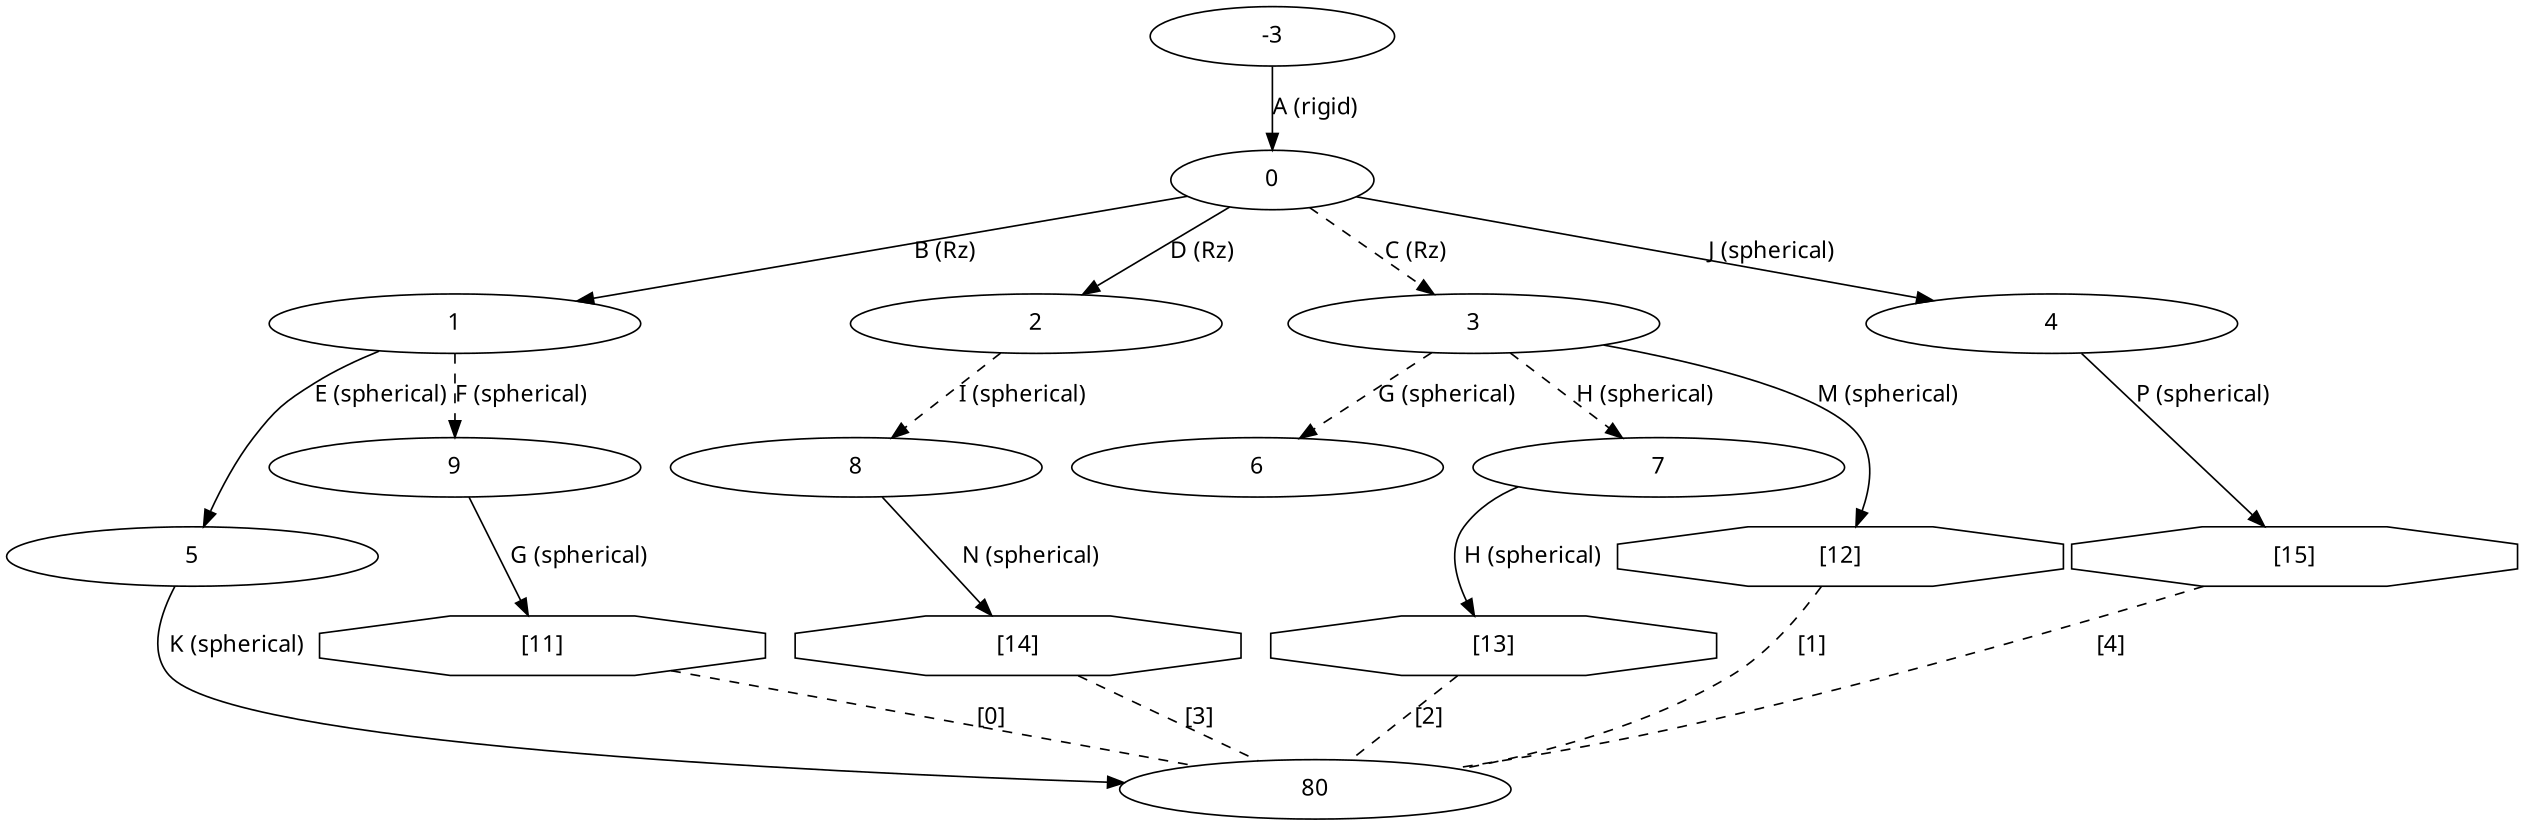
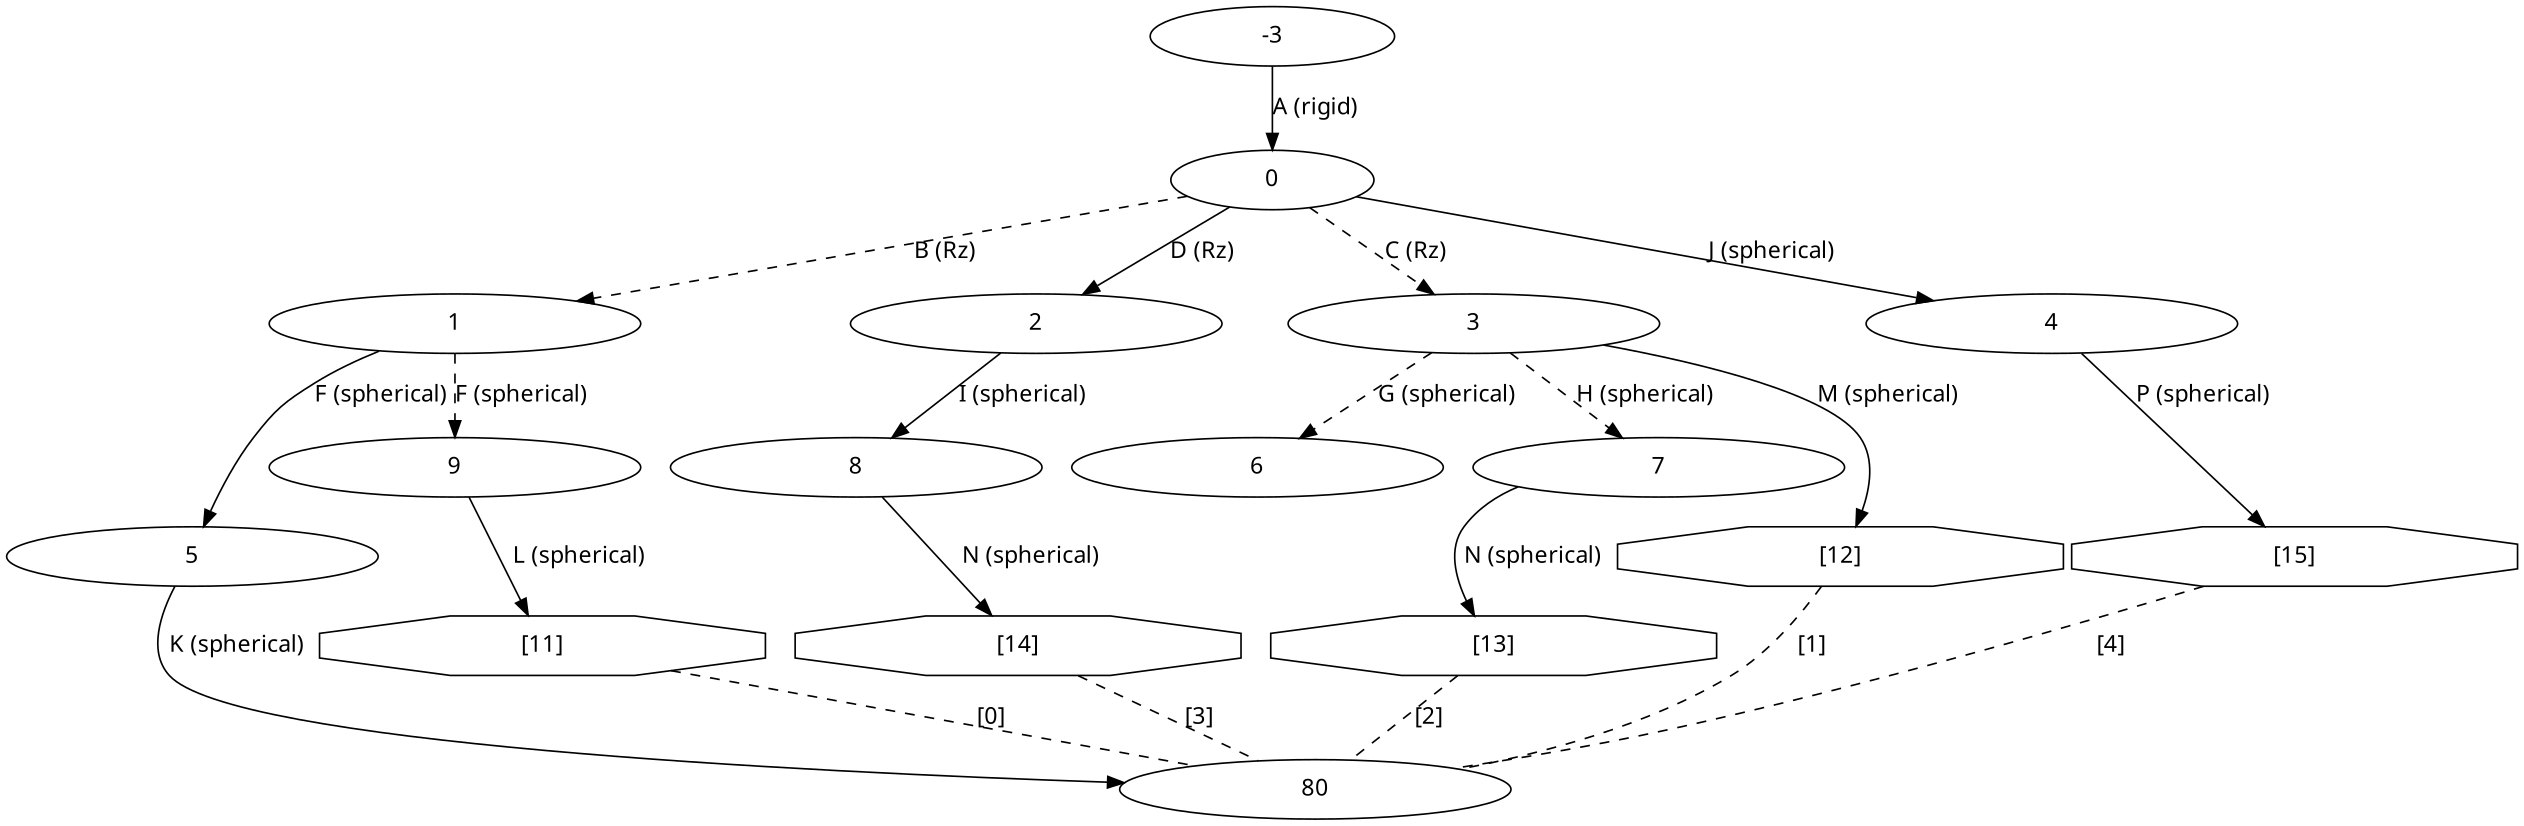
(890, 247) -> (890, 247)
(953, 390) -> (953, 390)
(381, 396) -> (381, 396)
(580, 557) -> (580, 557)
(1533, 557) -> (1533, 557)
